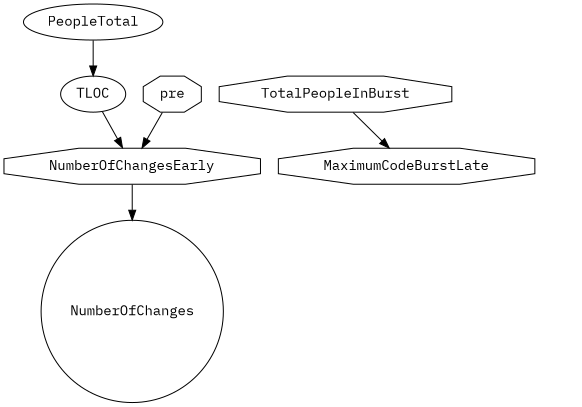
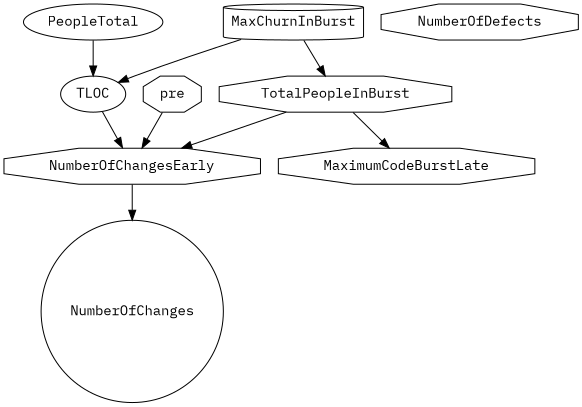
none -> (293, 22)
none -> (480, 22)
none -> (239, 128)
